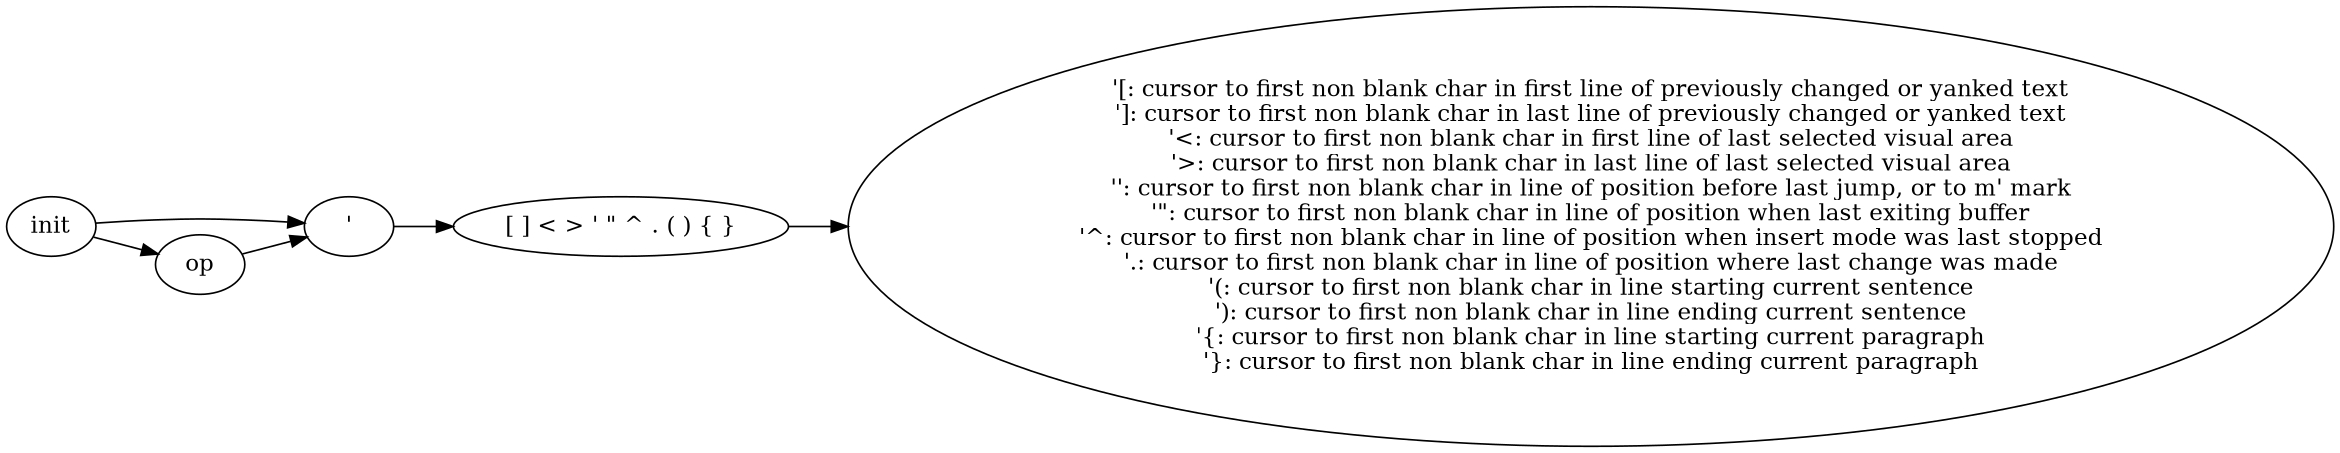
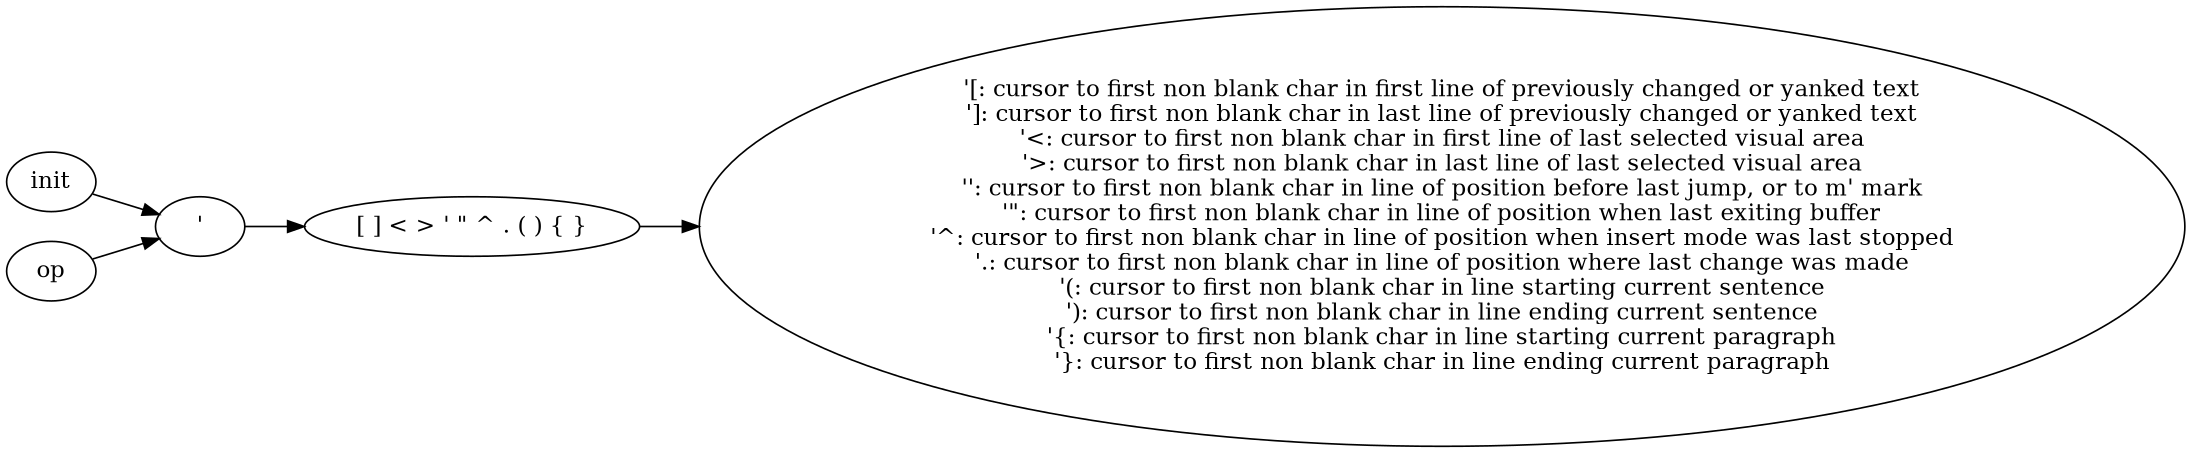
(118, 243) -> none
